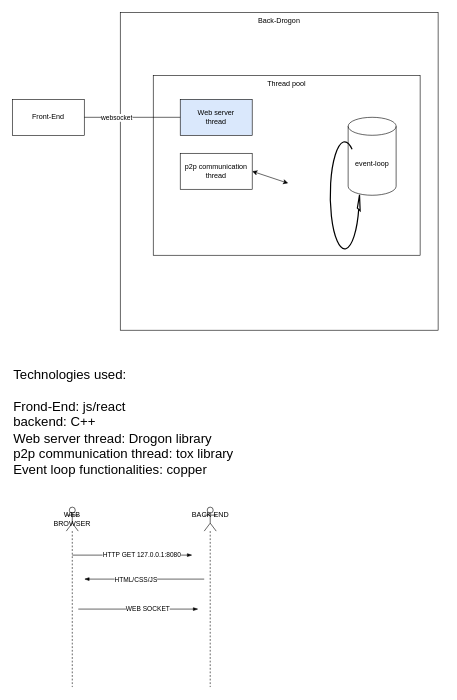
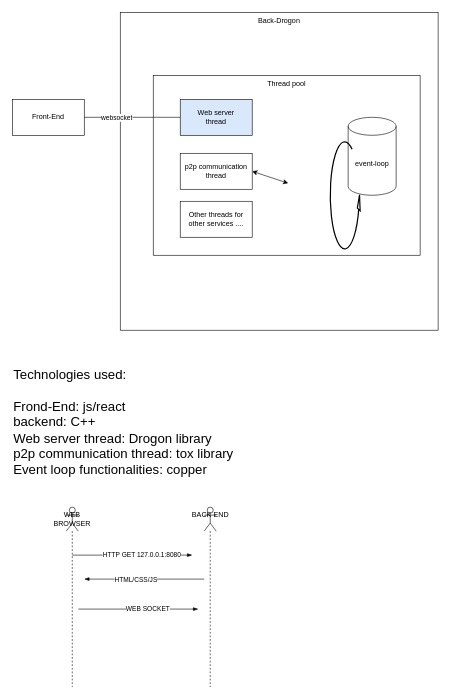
none -> (216, 219)
